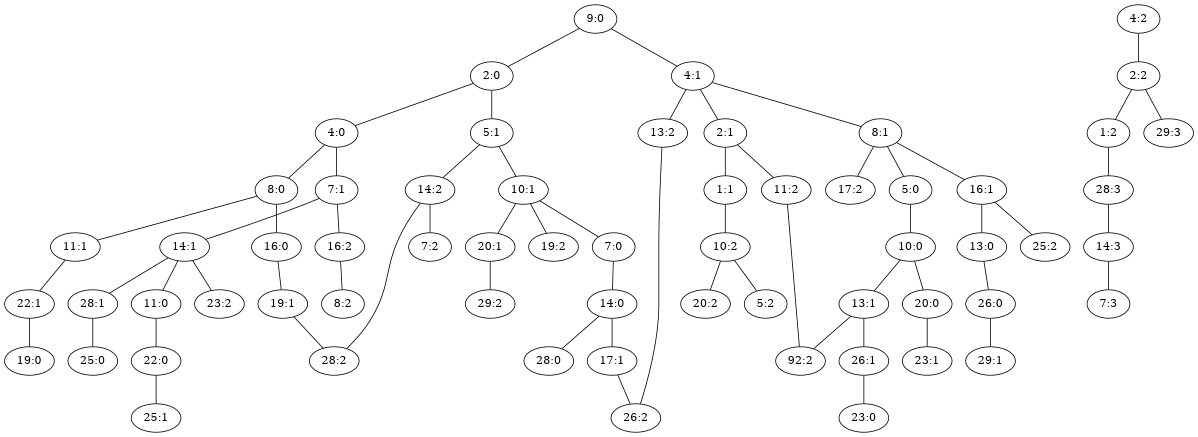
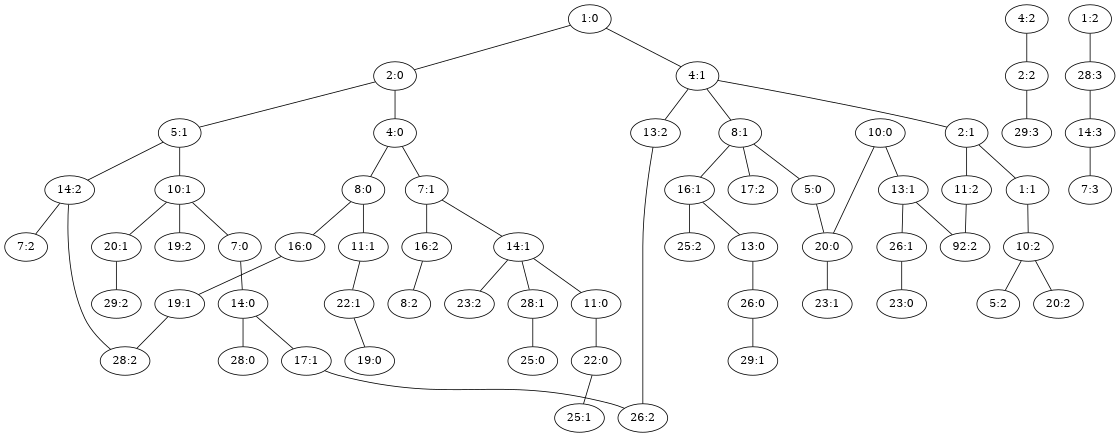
(595, 19) -> (590, 19)
(1124, 105) -> none
(911, 219) -> (820, 218)
